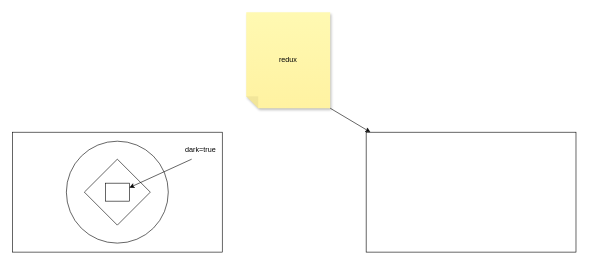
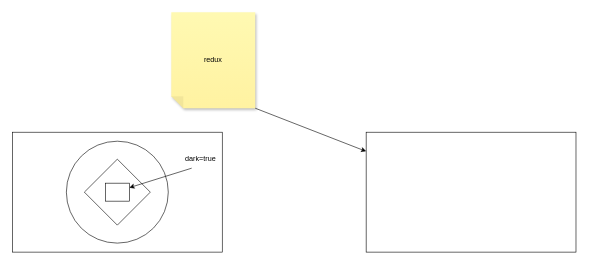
(288, 60) -> (213, 60)
(201, 150) -> (201, 159)
